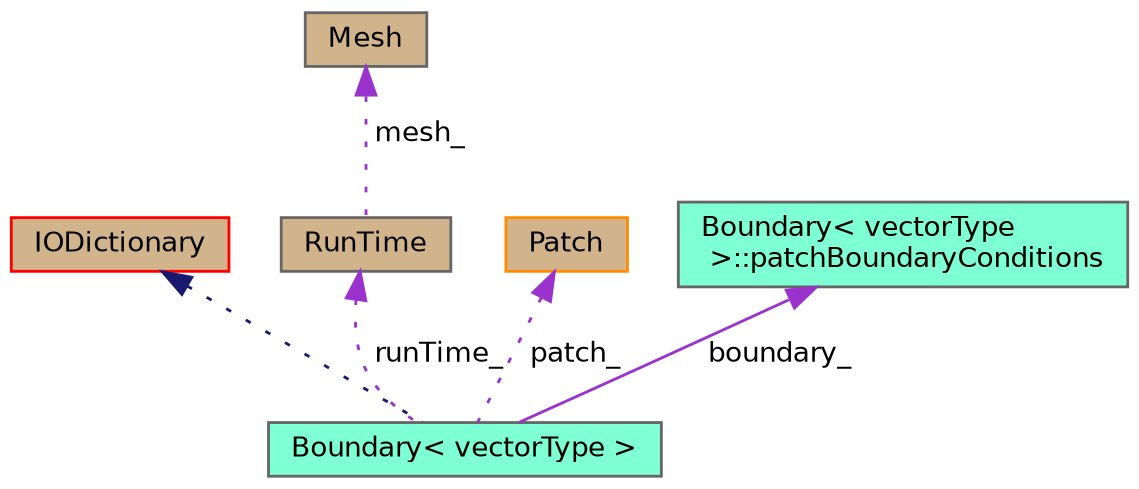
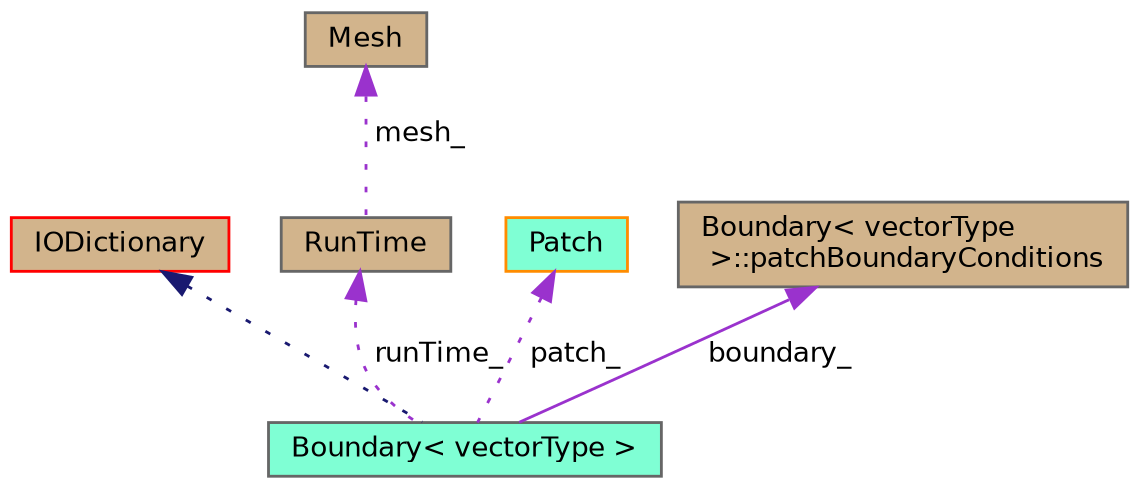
(567, 244) -> (567, 244)
(903, 244) -> (903, 244)
